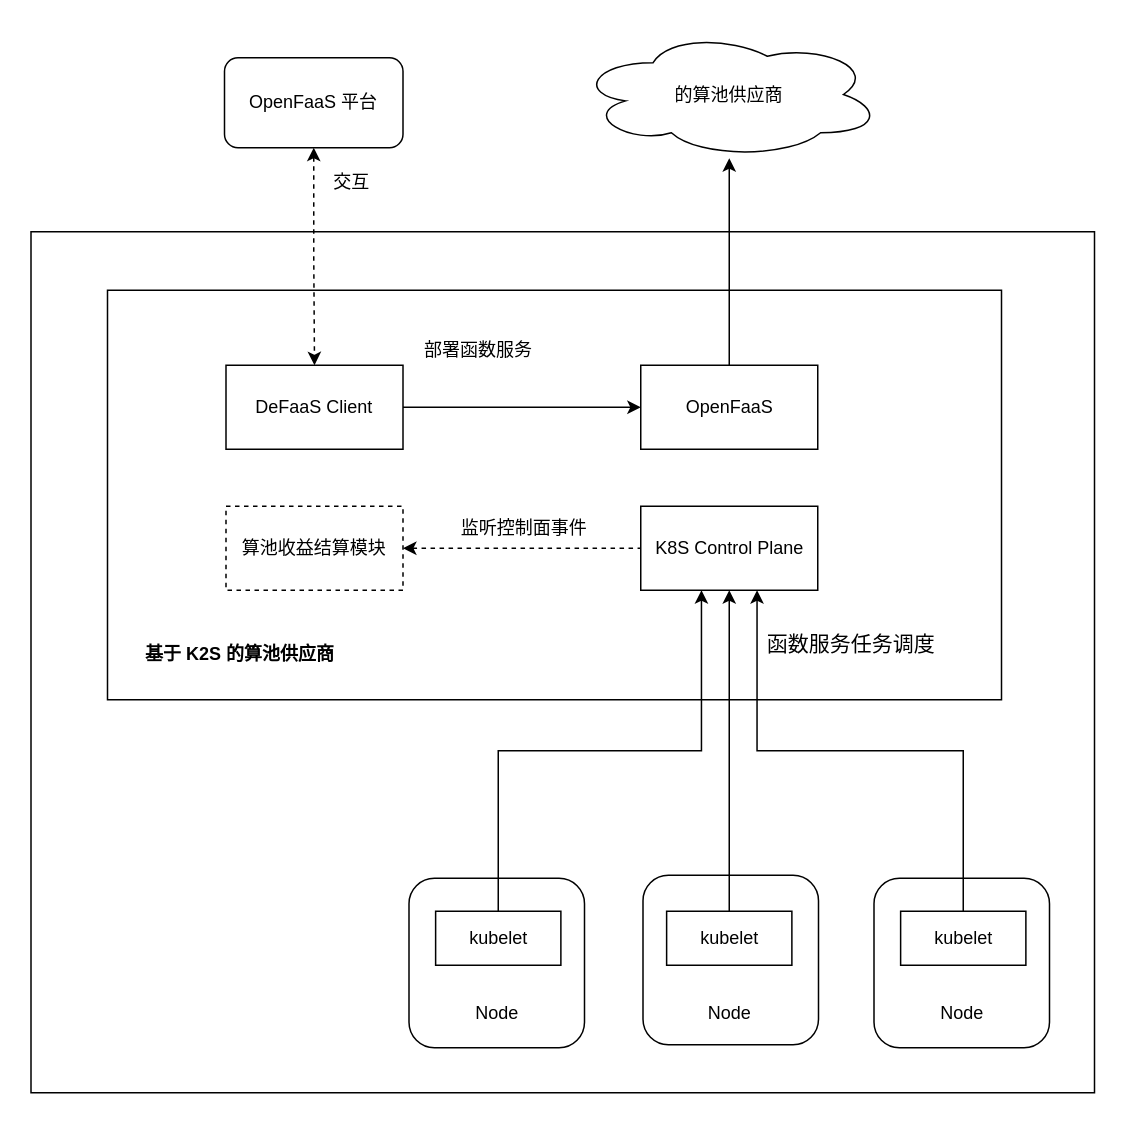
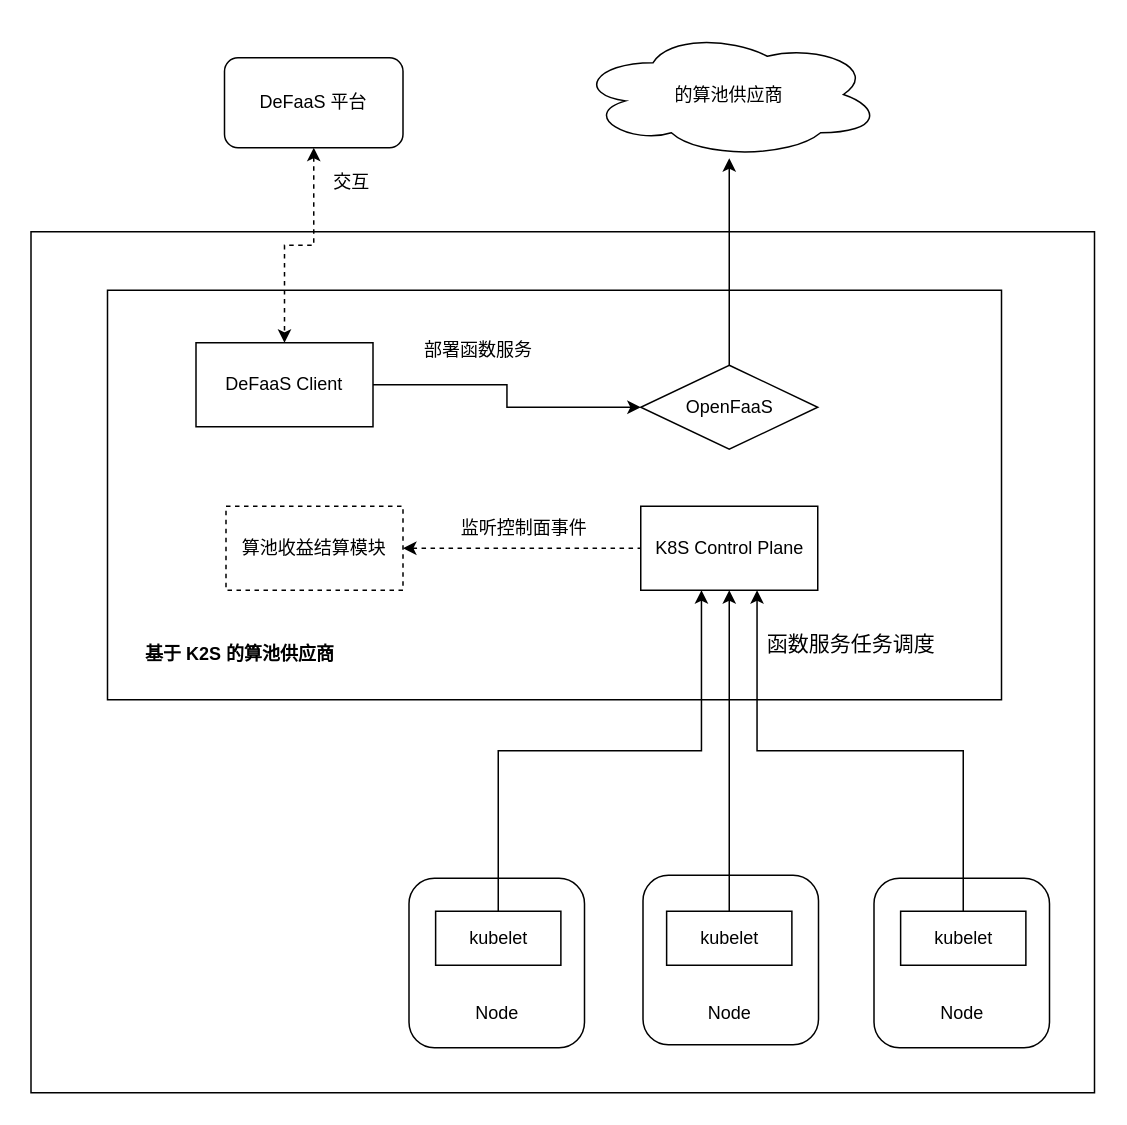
(314, 103) -> (314, 103)
(314, 407) -> (284, 385)
(729, 407) -> (729, 407)
